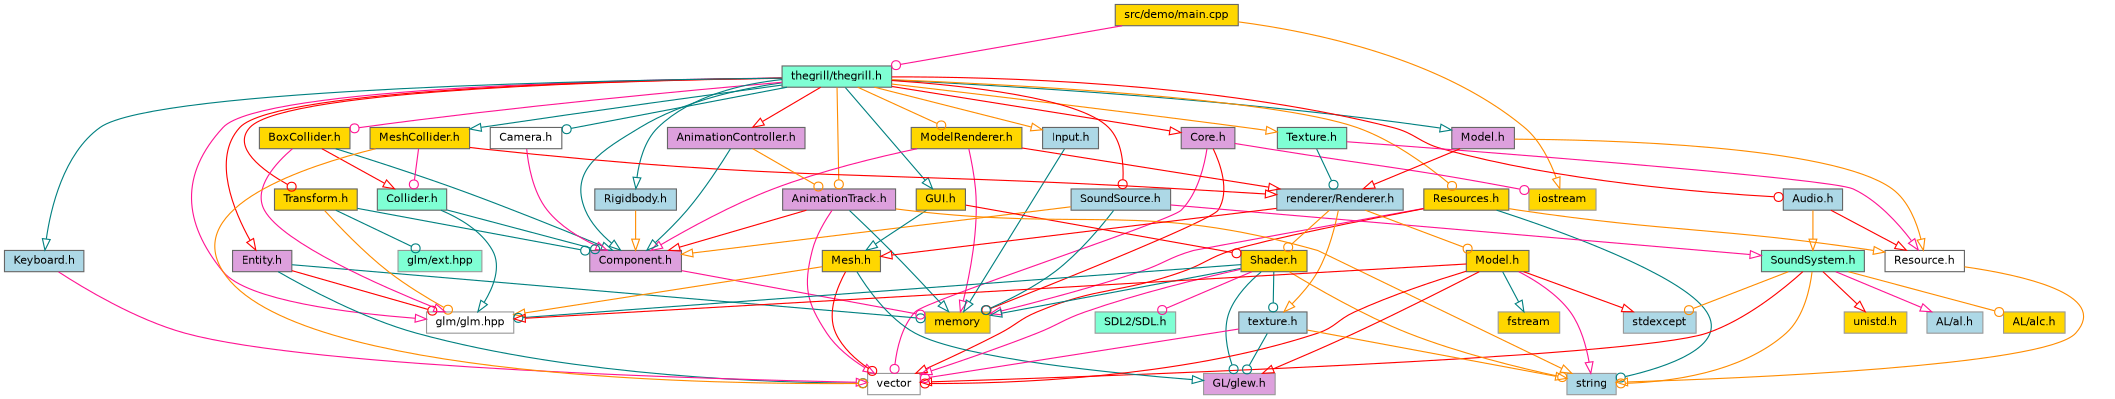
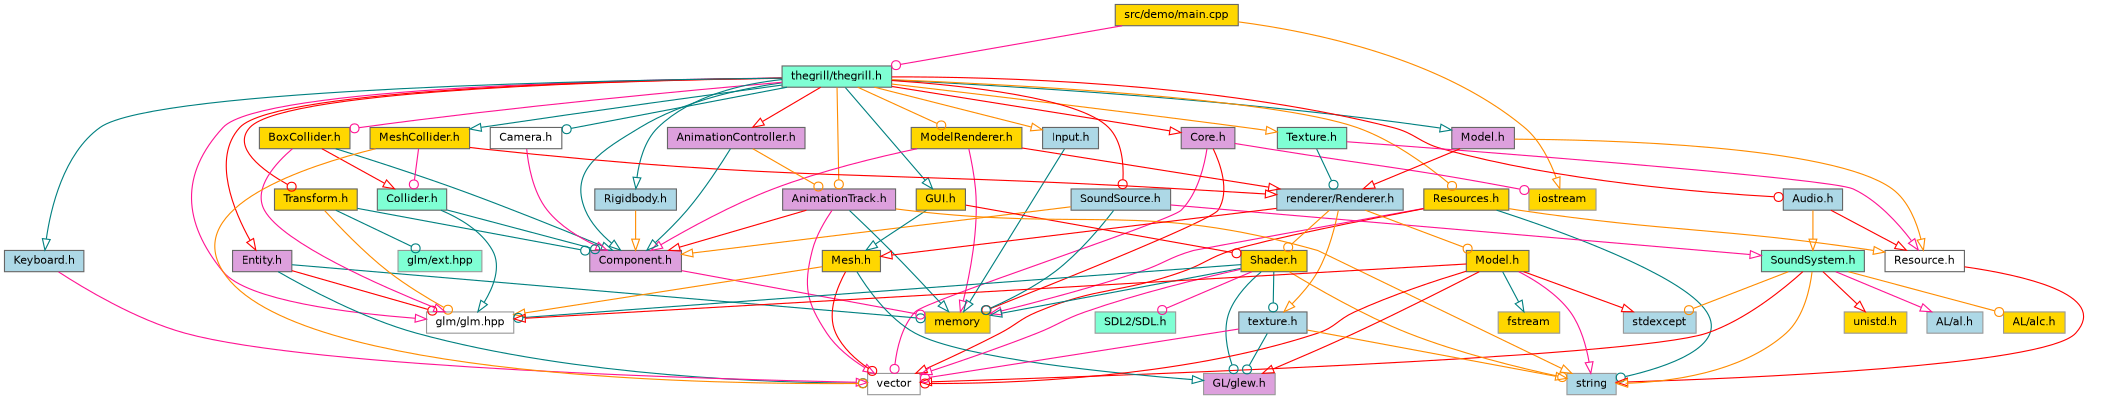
(1742, 360) -> (1742, 360)
(1930, 364) -> (1930, 364)
